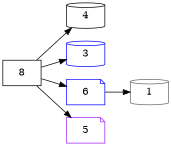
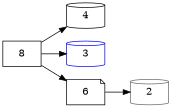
(86, 92) -> (86, 92)
(149, 92) -> (149, 92)
(86, 130) -> none
